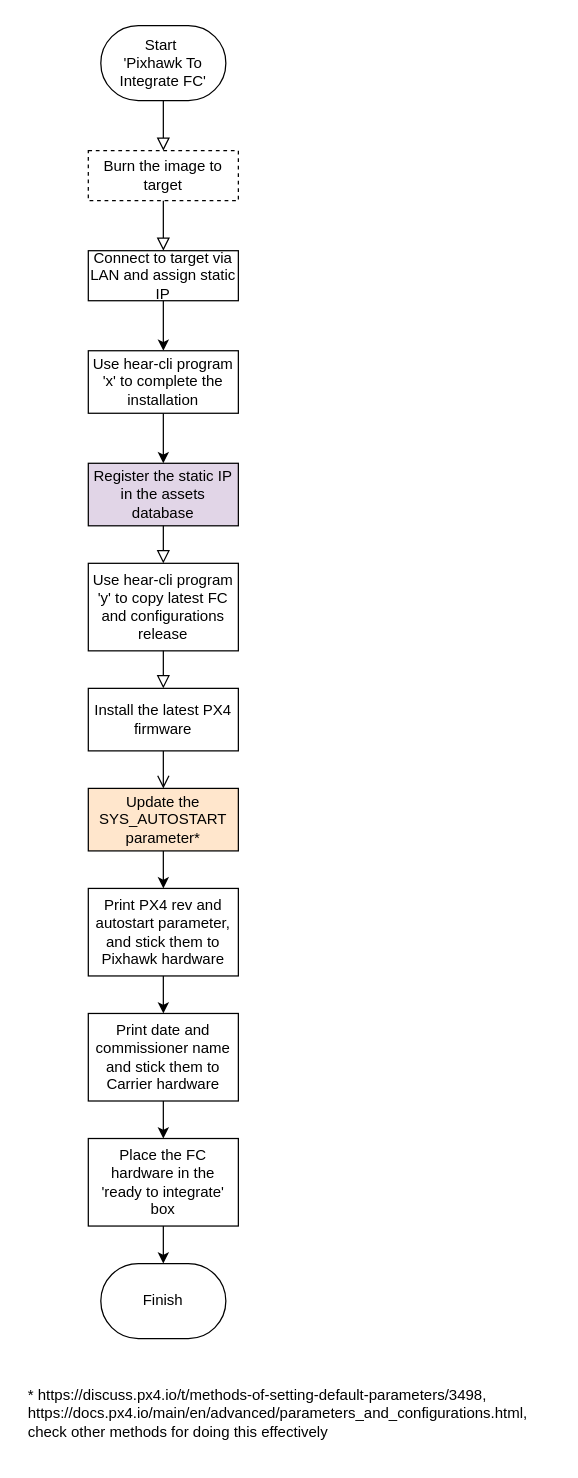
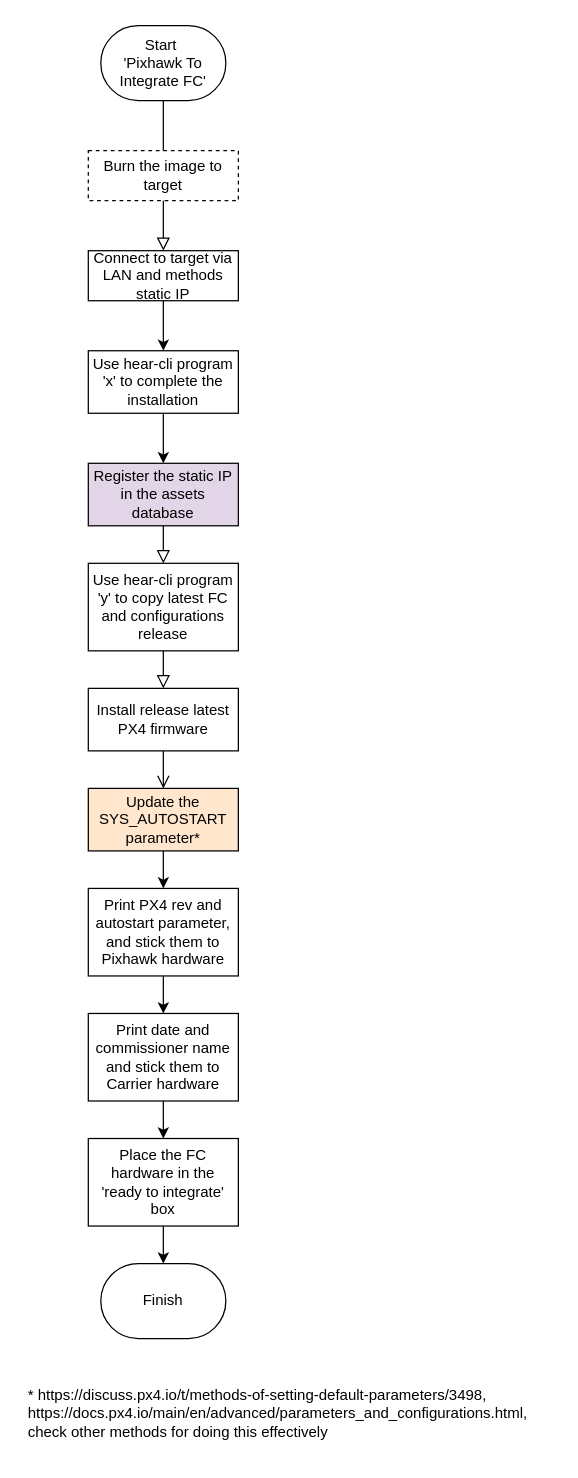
(163, 136) -> (163, 142)
(163, 276) -> (163, 276)
(163, 719) -> (163, 719)
